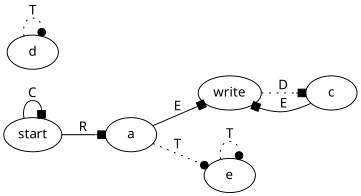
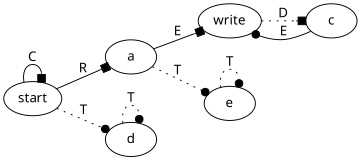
(286, 111) -> (285, 39)
none -> (79, 118)
